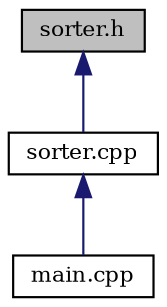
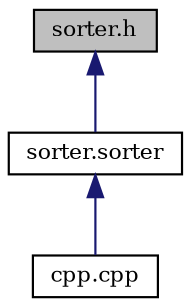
(83, 154) -> (95, 154)
(83, 276) -> (95, 276)
